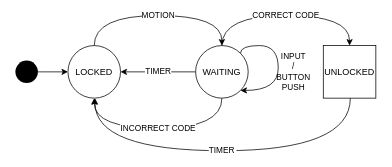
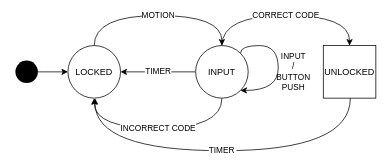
(221, 72) -> (221, 72)
